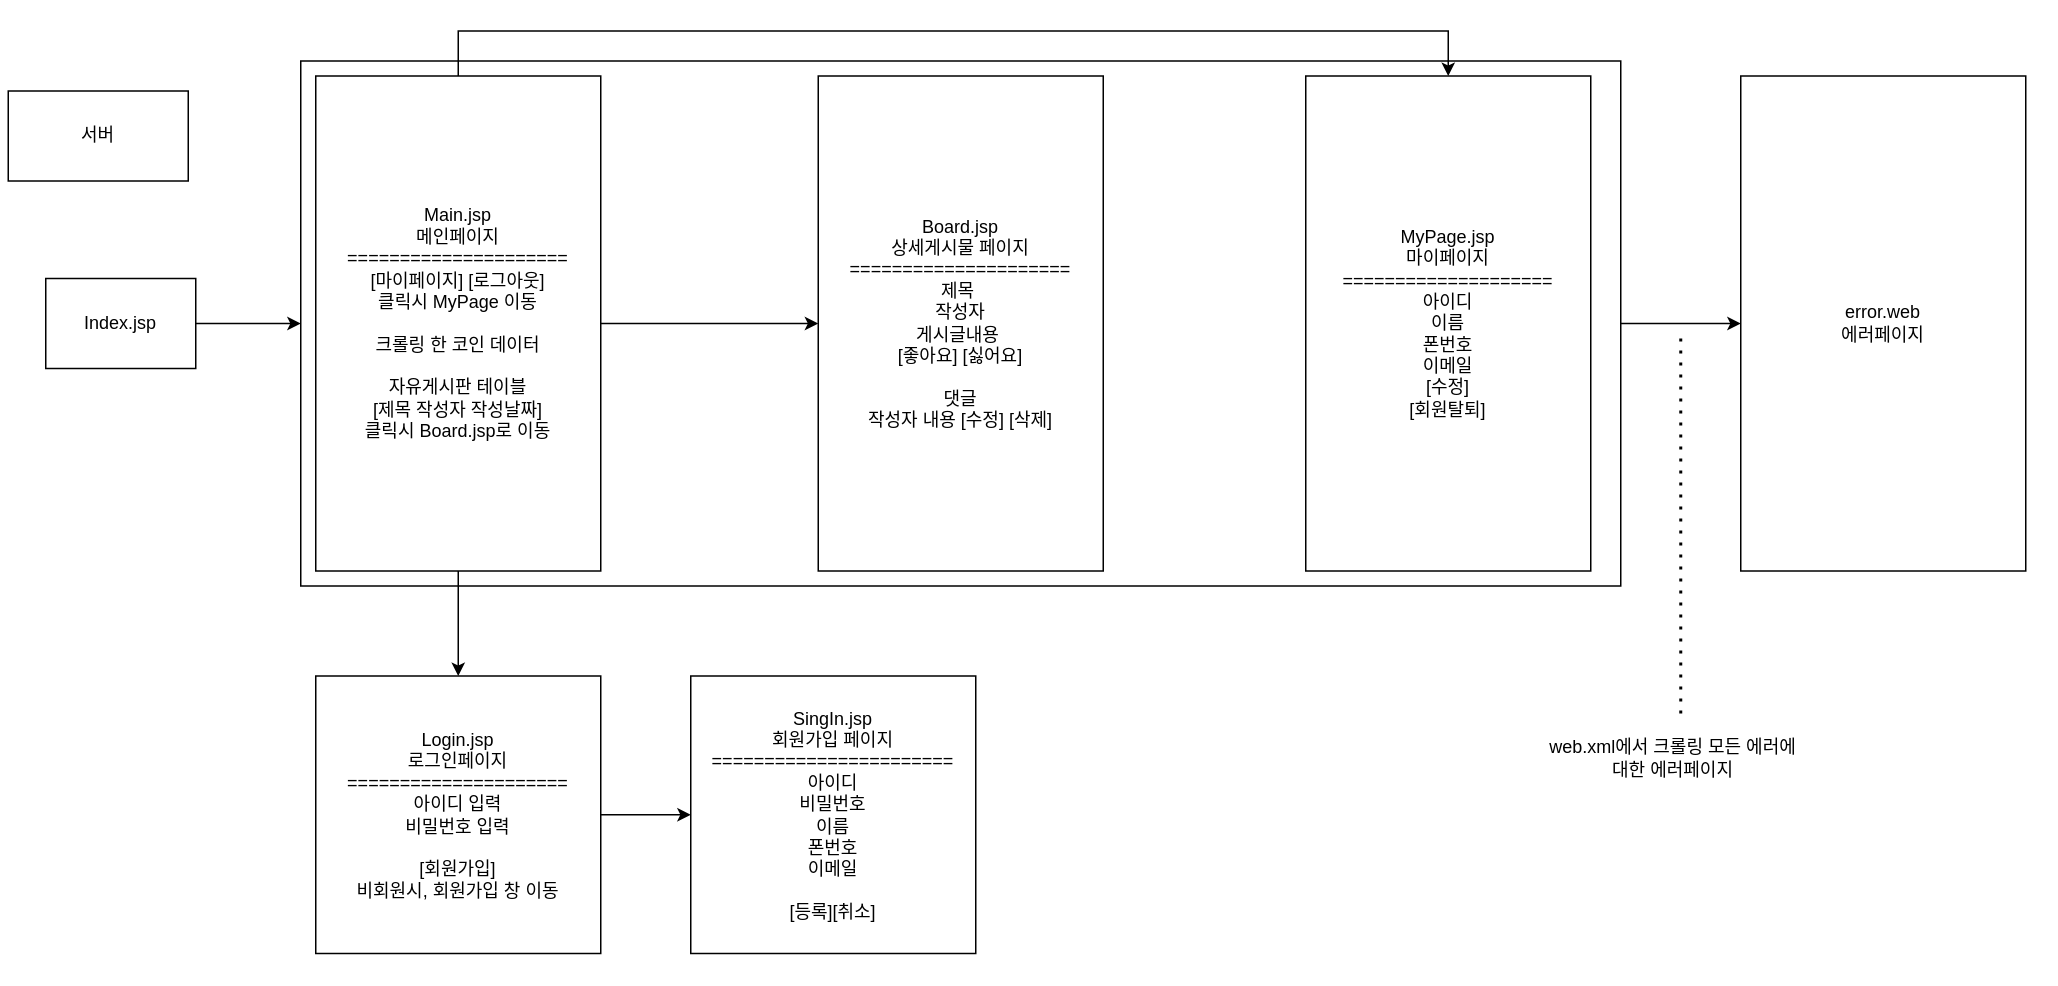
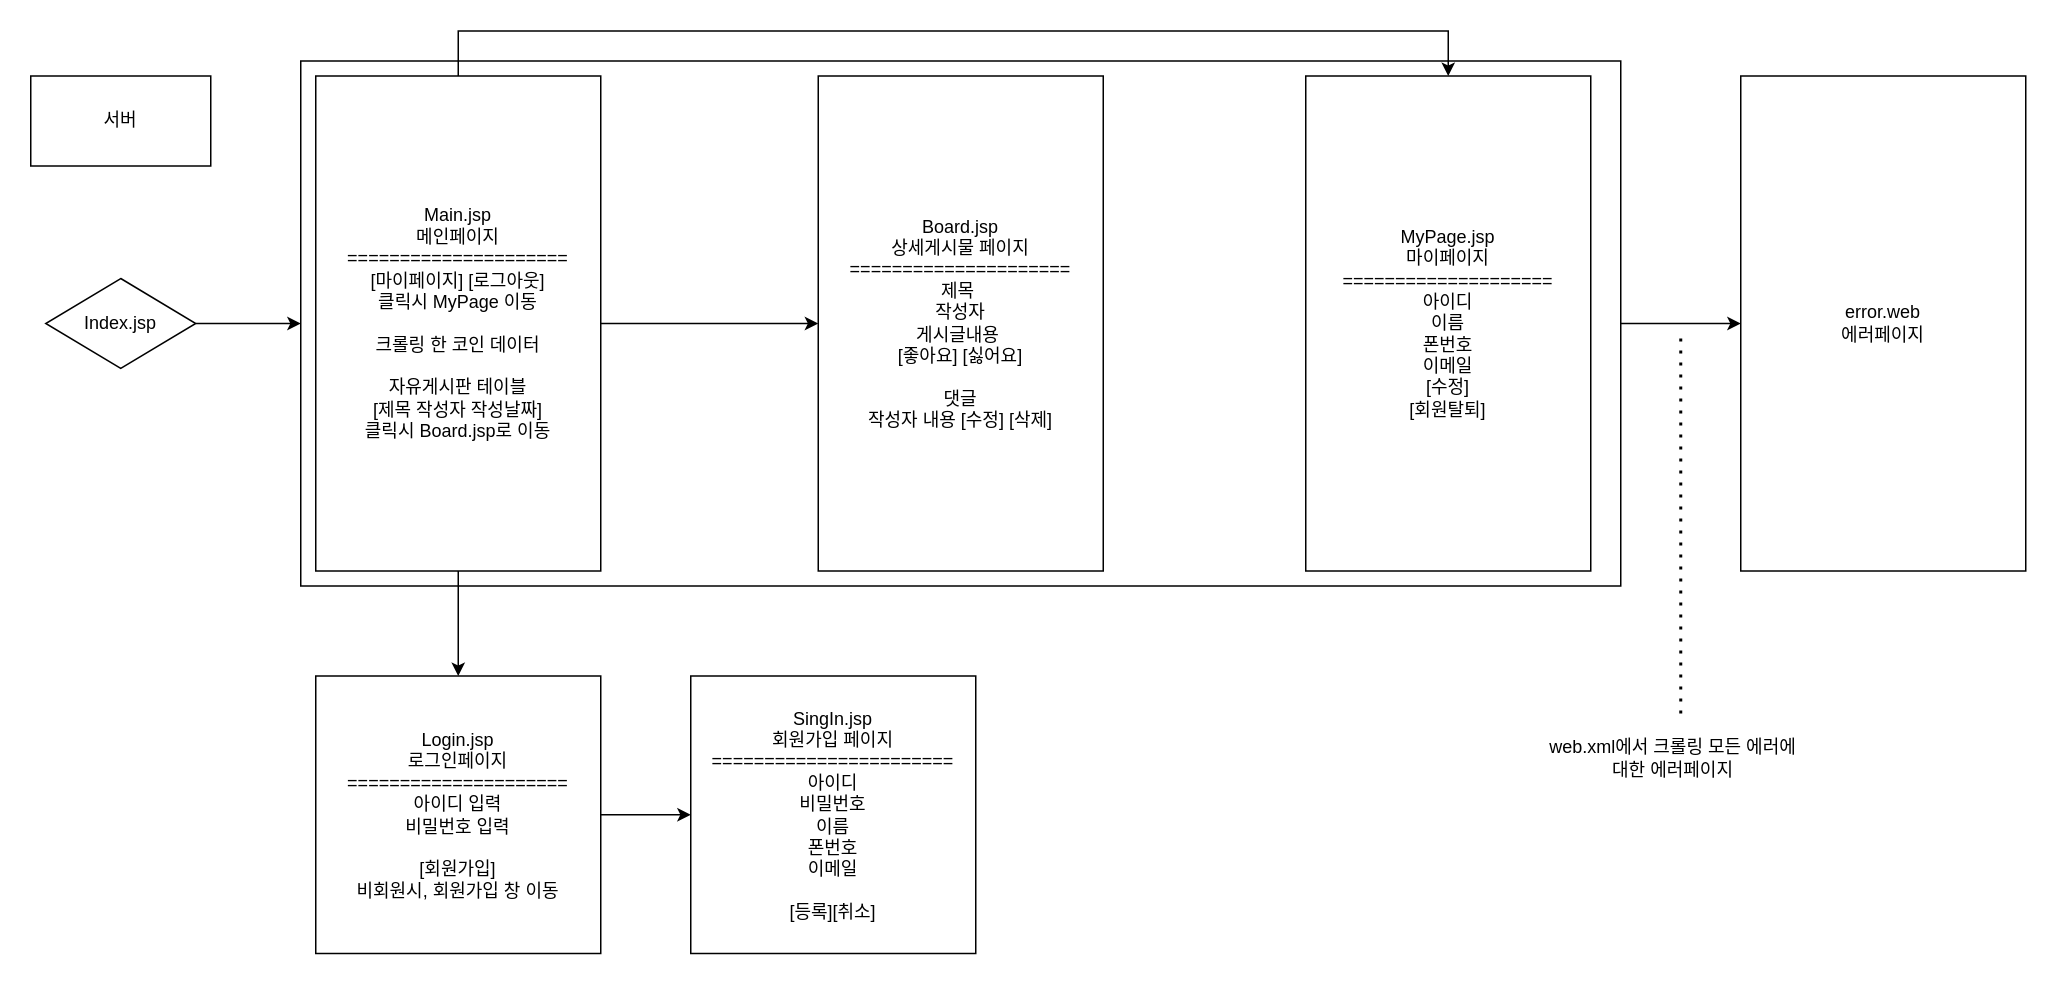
(98, 136) -> (121, 121)
(121, 323) -> (121, 323)
